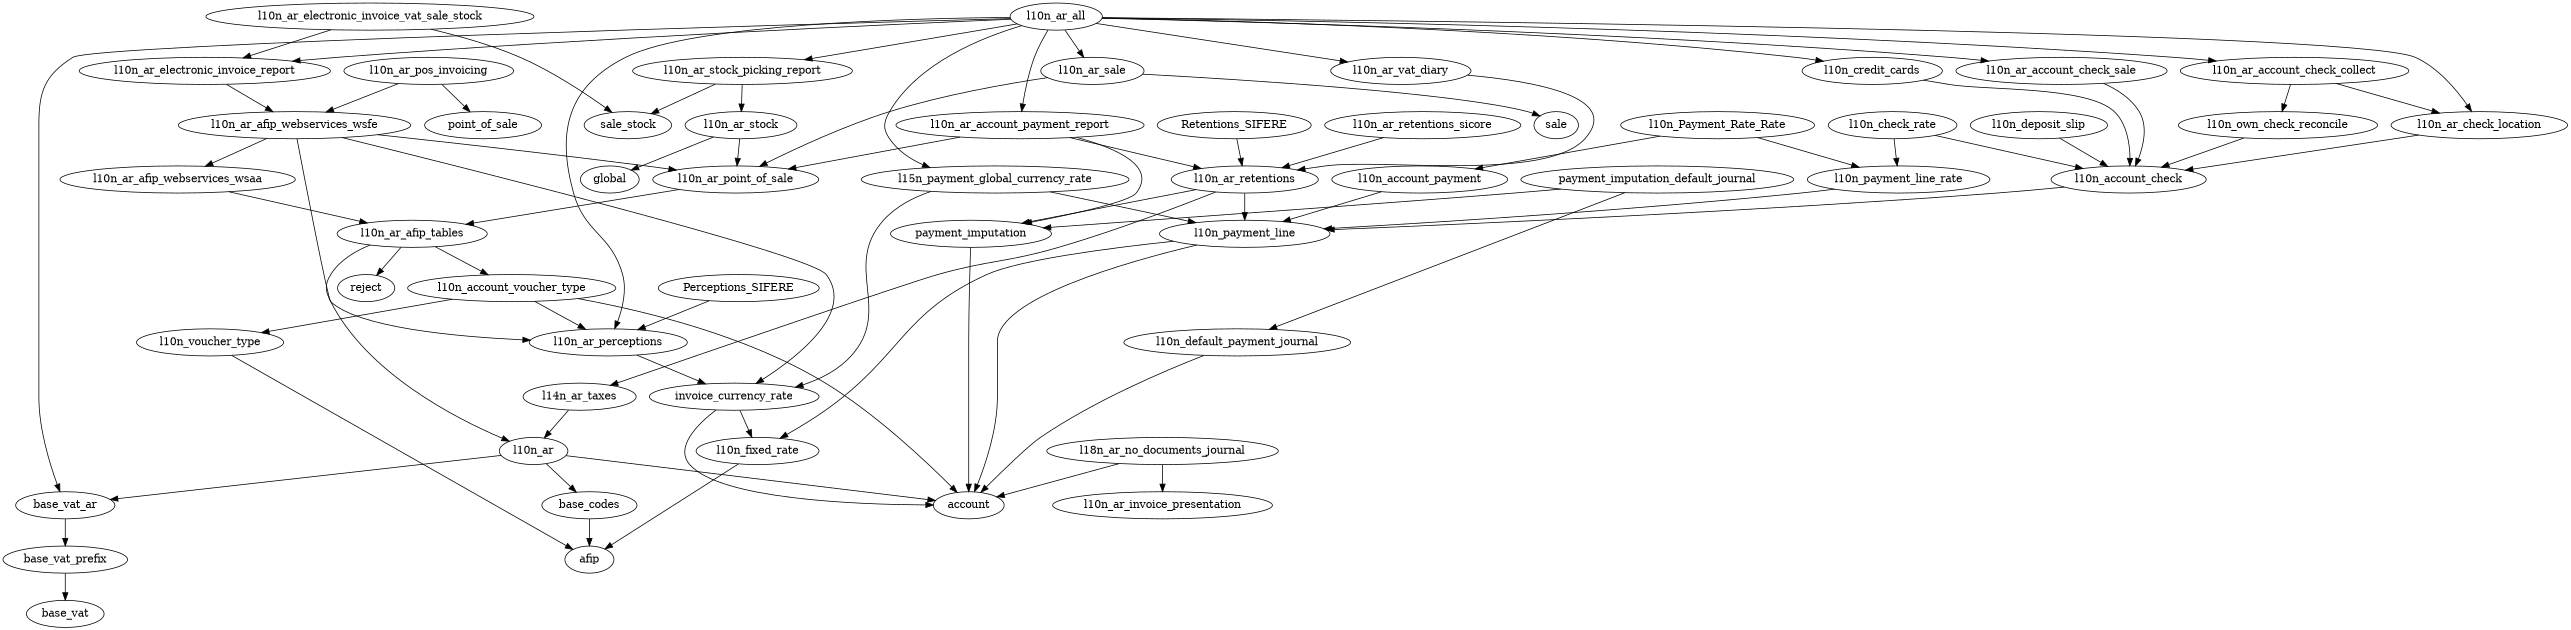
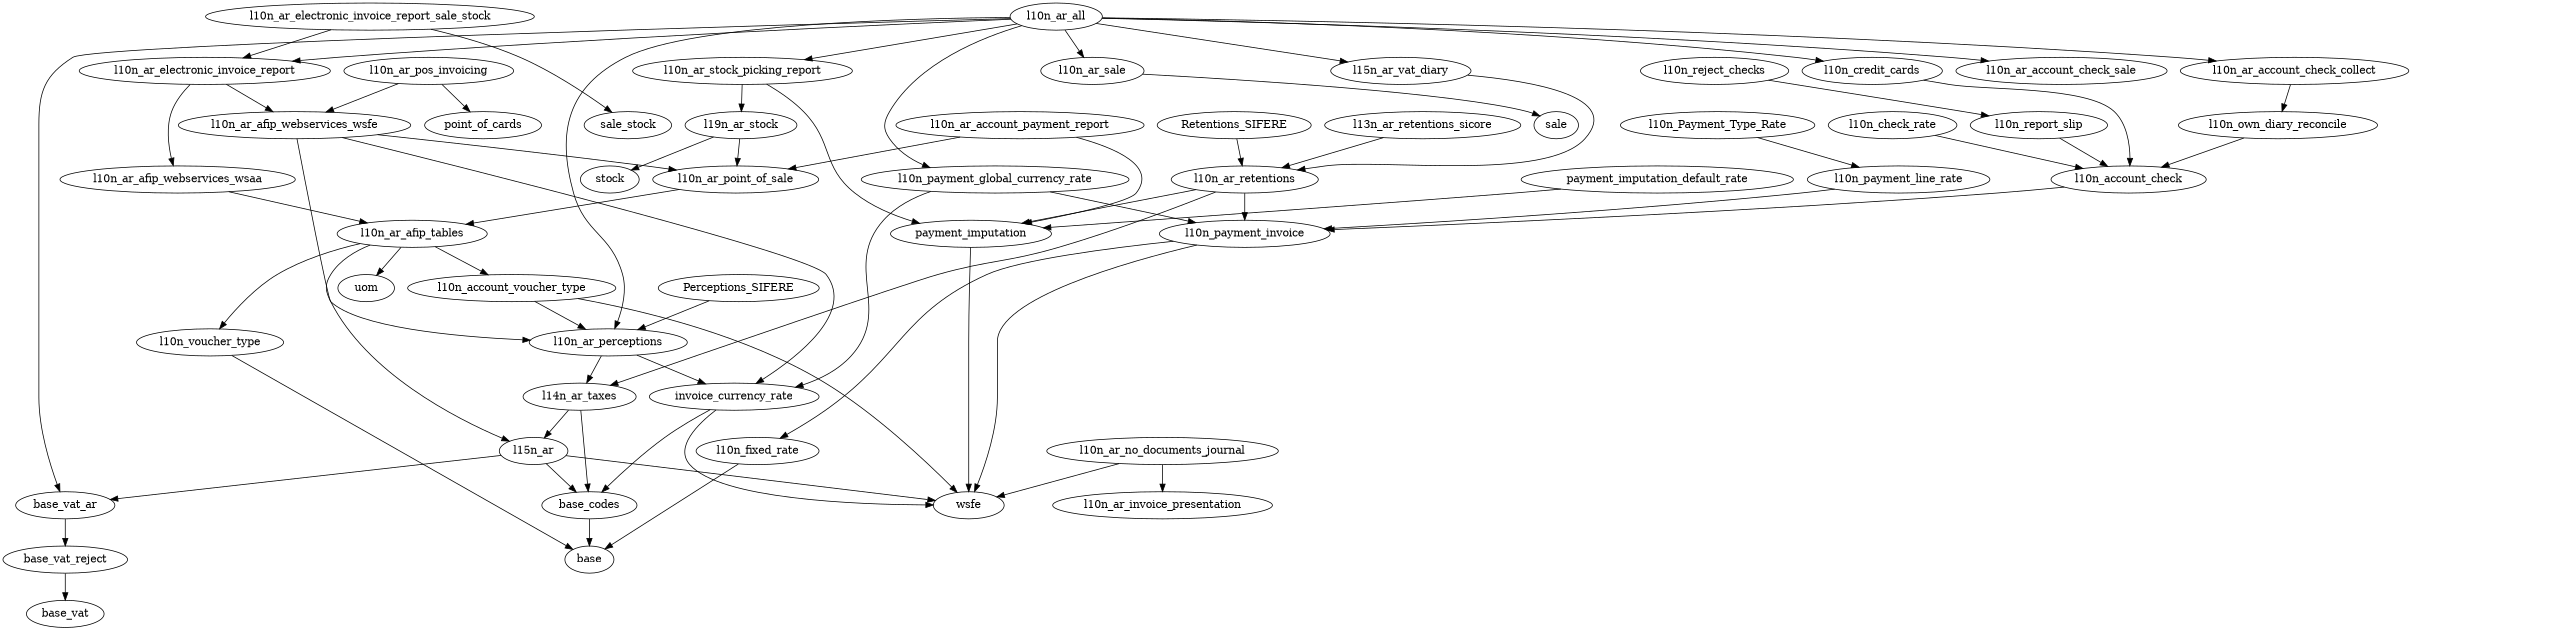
(370, 17) -> (370, 17)
(1032, 66) -> none
(1401, 71) -> (1401, 71)
none -> (1715, 71)
(687, 97) -> (833, 166)
(903, 108) -> none
(2140, 113) -> none
(483, 125) -> (483, 125)
(741, 125) -> (741, 125)
(1423, 125) -> (1423, 125)
(1718, 125) -> (1718, 125)
(2039, 125) -> (2039, 125)
(2278, 125) -> (2278, 125)
(2479, 125) -> none
(1895, 149) -> none
(240, 151) -> (170, 118)
(1132, 152) -> none
(610, 179) -> (610, 179)
(995, 179) -> (995, 179)
(1420, 179) -> none
(1657, 179) -> (1657, 179)
(1245, 234) -> (1245, 234)
(366, 288) -> (366, 288)
(370, 314) -> (284, 270)
(1237, 342) -> none
none -> (596, 366)
(744, 420) -> (656, 444)
none -> (584, 447)
(534, 451) -> (534, 451)
(1163, 451) -> (1163, 451)
(969, 505) -> (969, 505)
(65, 560) -> (65, 560)
(589, 560) -> (589, 560)
